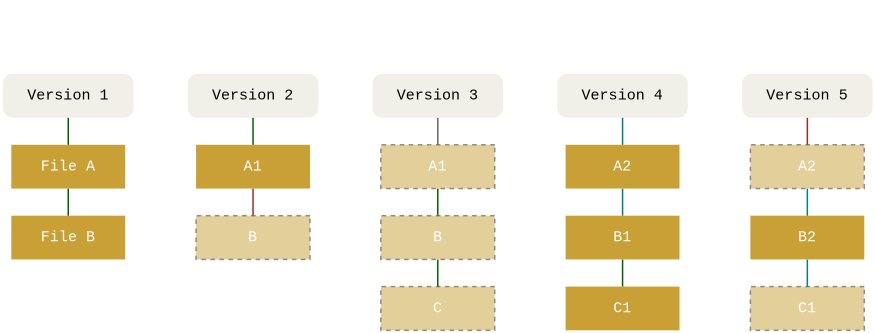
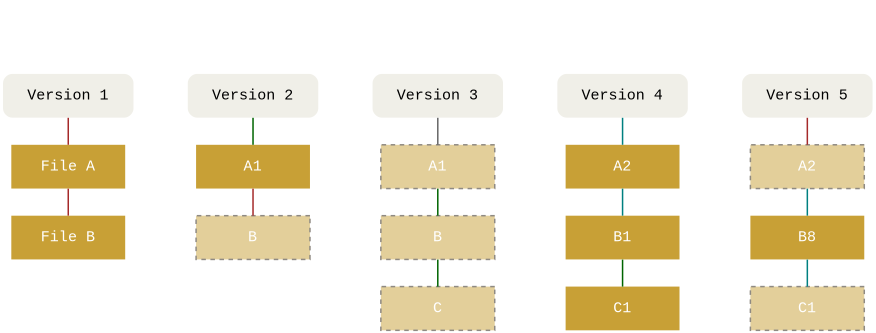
(68, 131) -> (68, 131)
(68, 202) -> (68, 202)
(807, 238) -> (807, 238)
